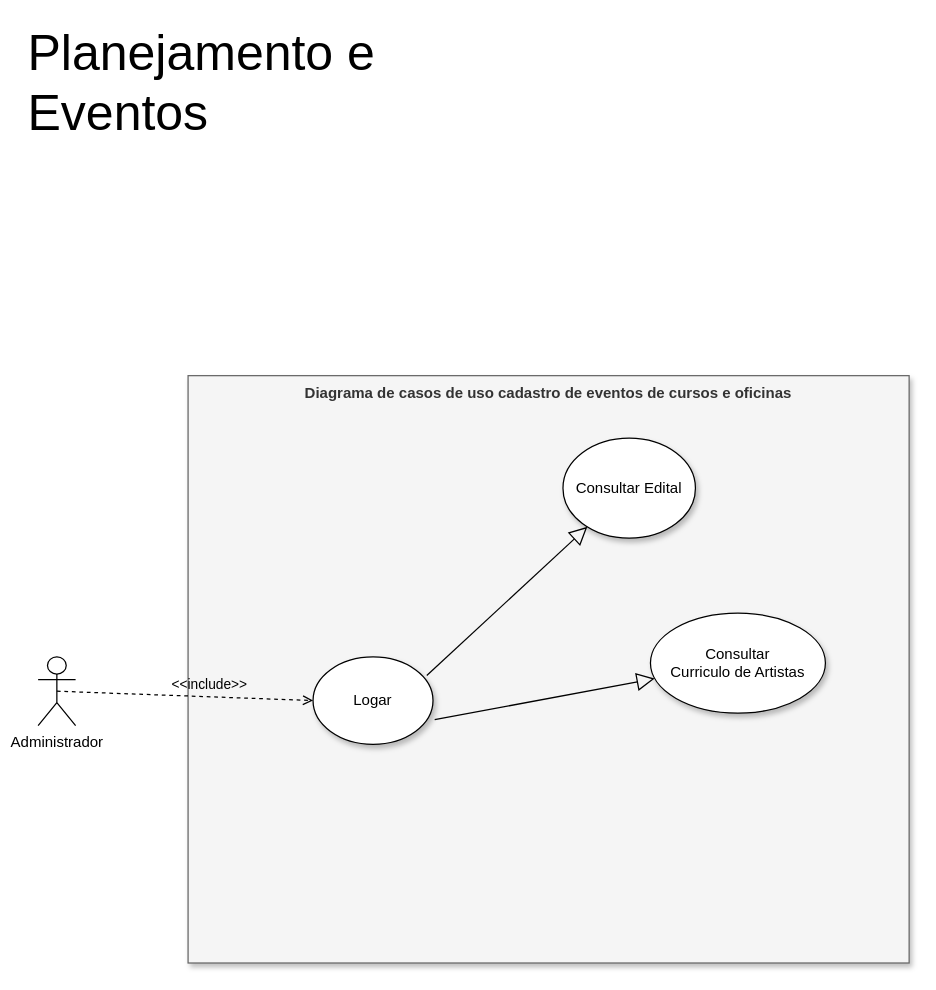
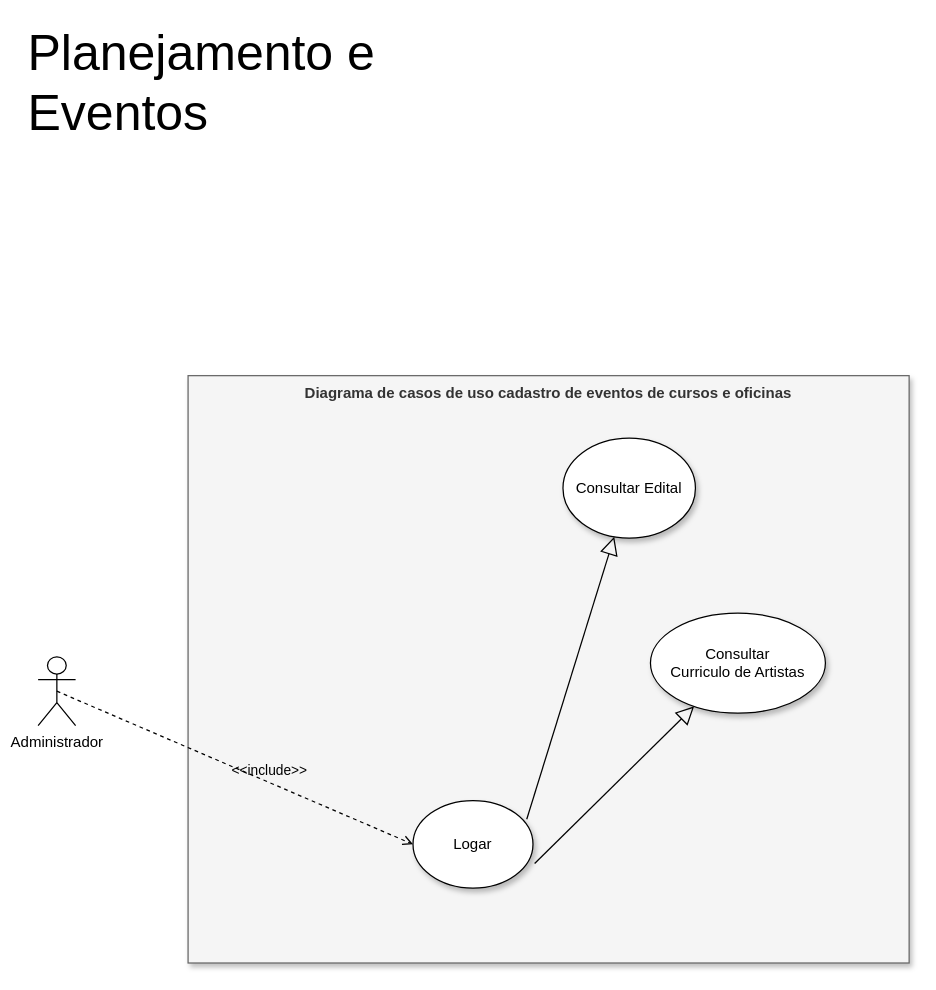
(373, 701) -> (473, 844)
